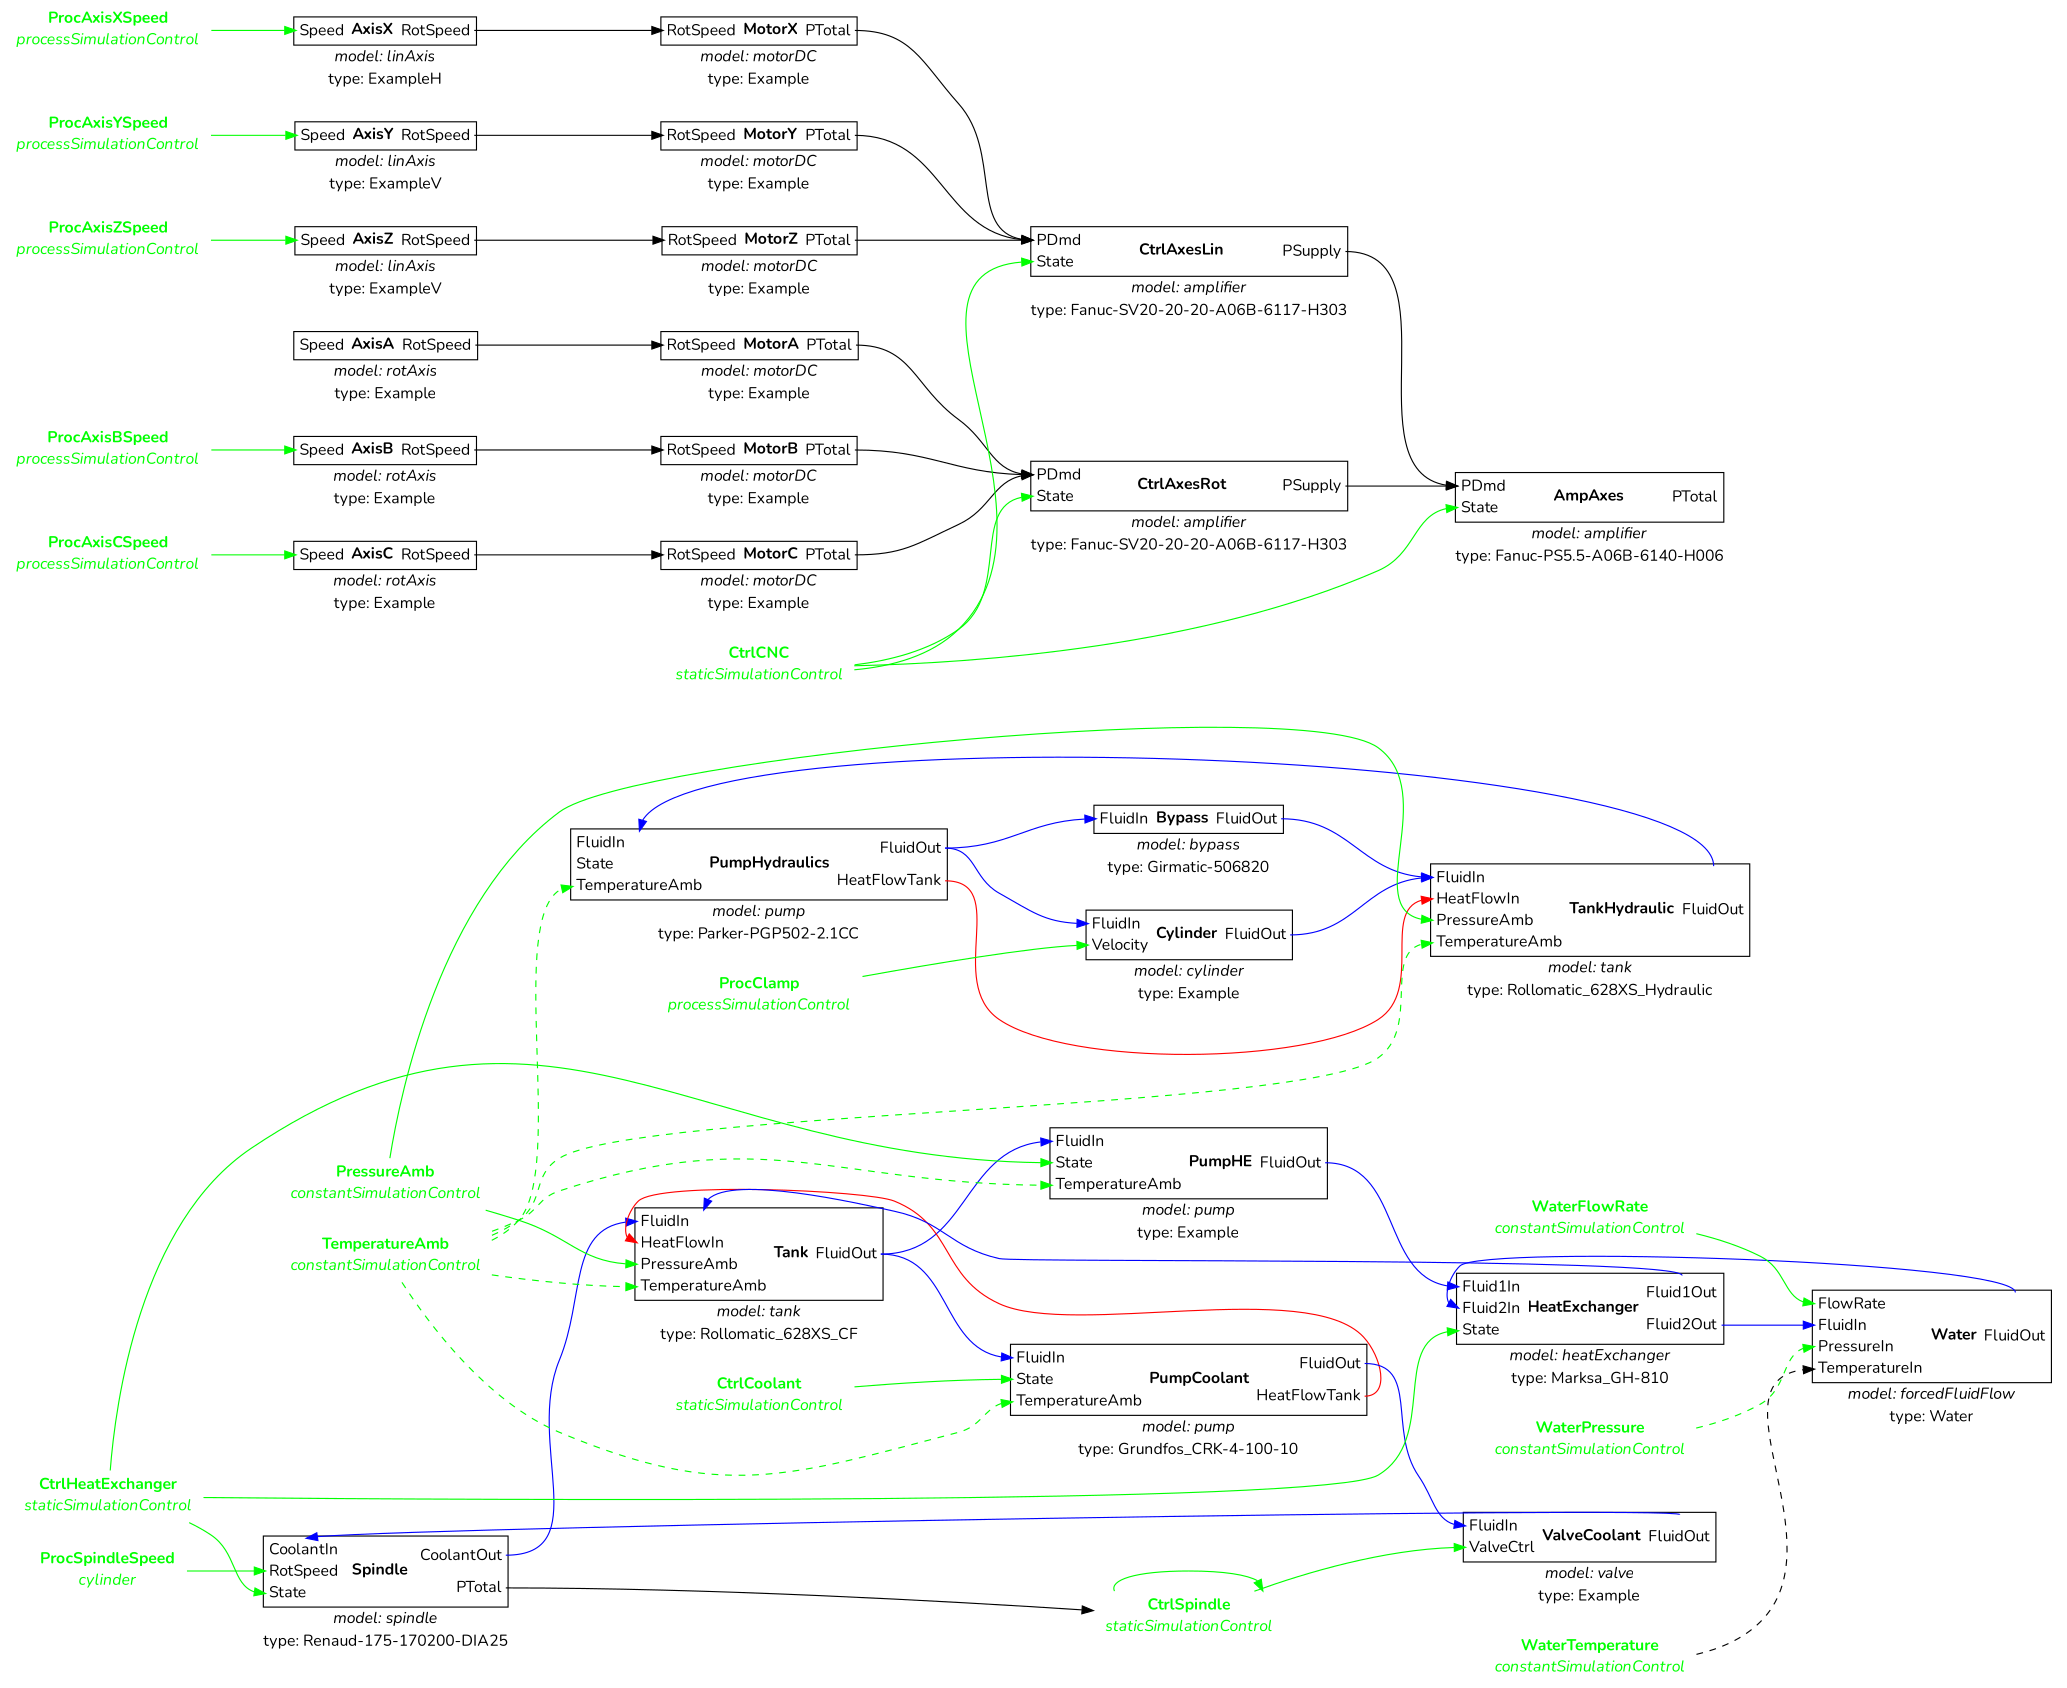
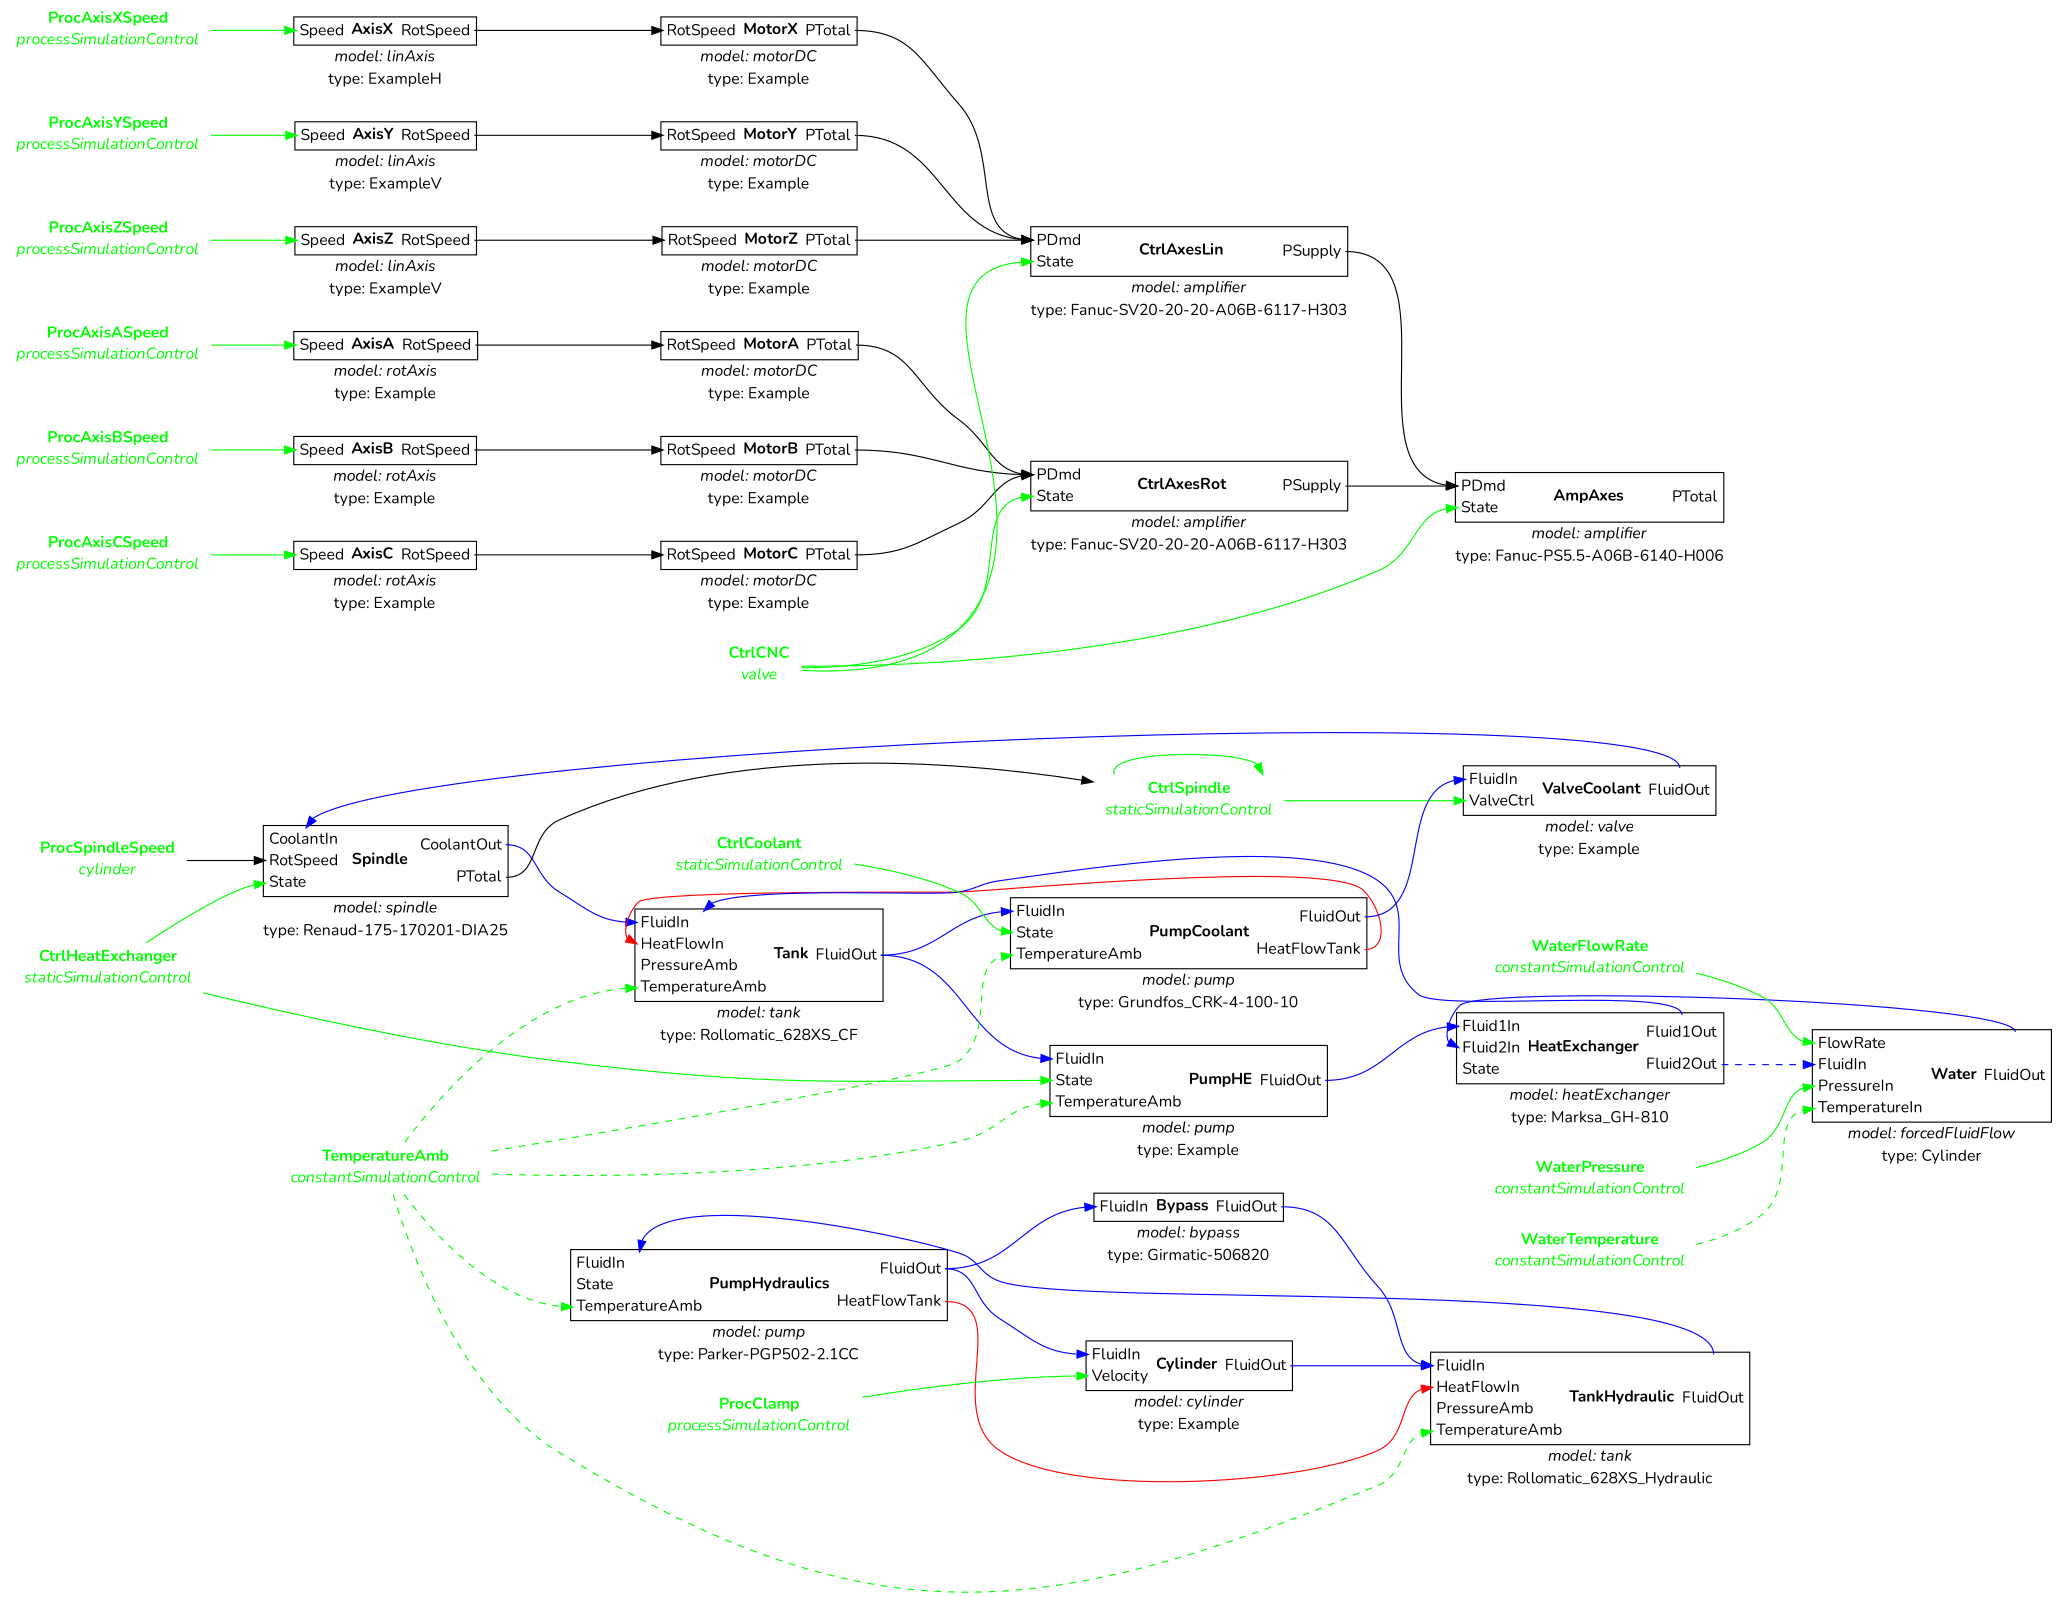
none -> (108, 345)
(760, 674) -> (760, 674)
(385, 1184) -> none
(1762, 1325) -> (1762, 1065)
(1759, 1405) -> (1762, 1143)
(1932, 1416) -> (1932, 1156)
(876, 1499) -> none
(1785, 1525) -> (1775, 1196)
(221, 1571) -> (221, 860)
(386, 1641) -> (386, 930)
